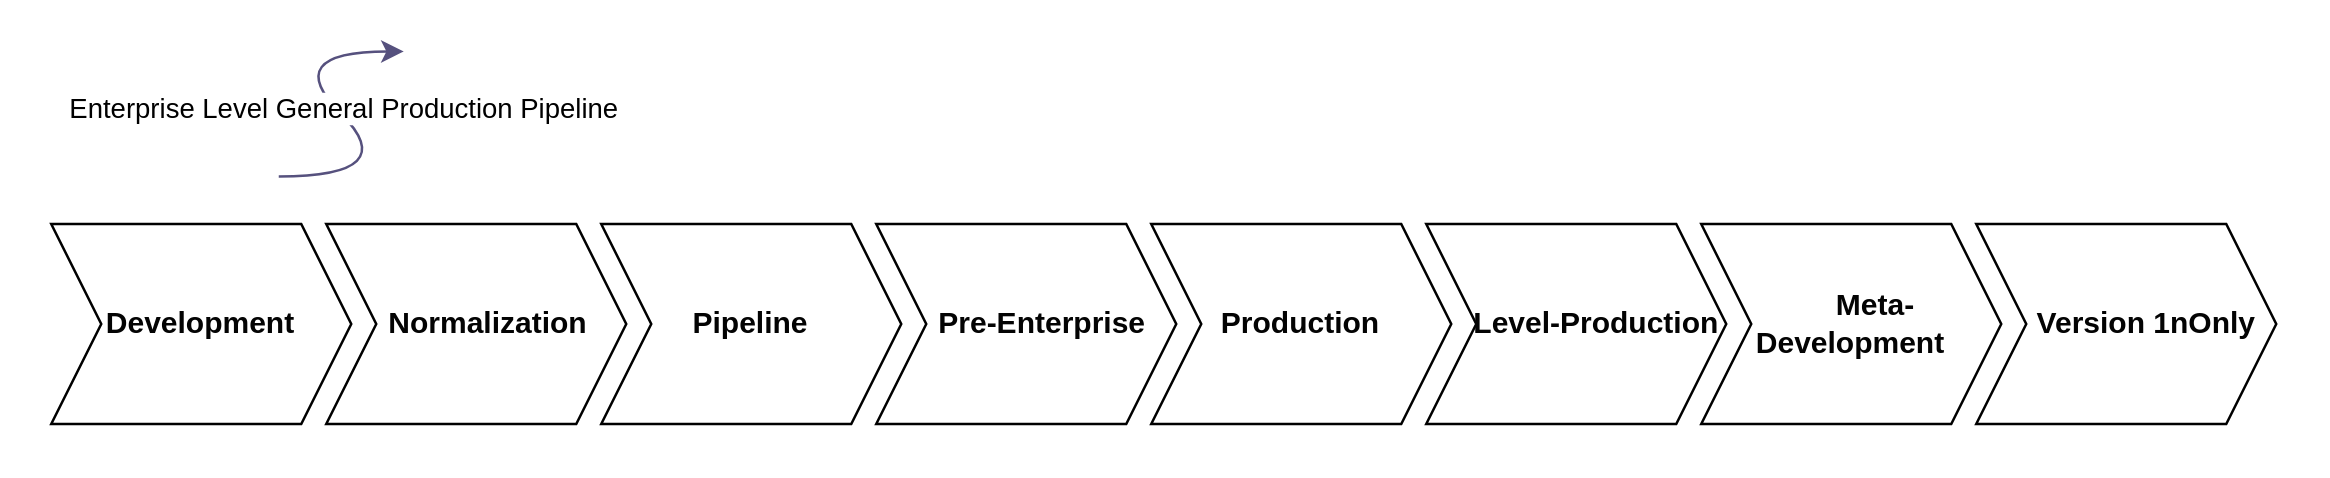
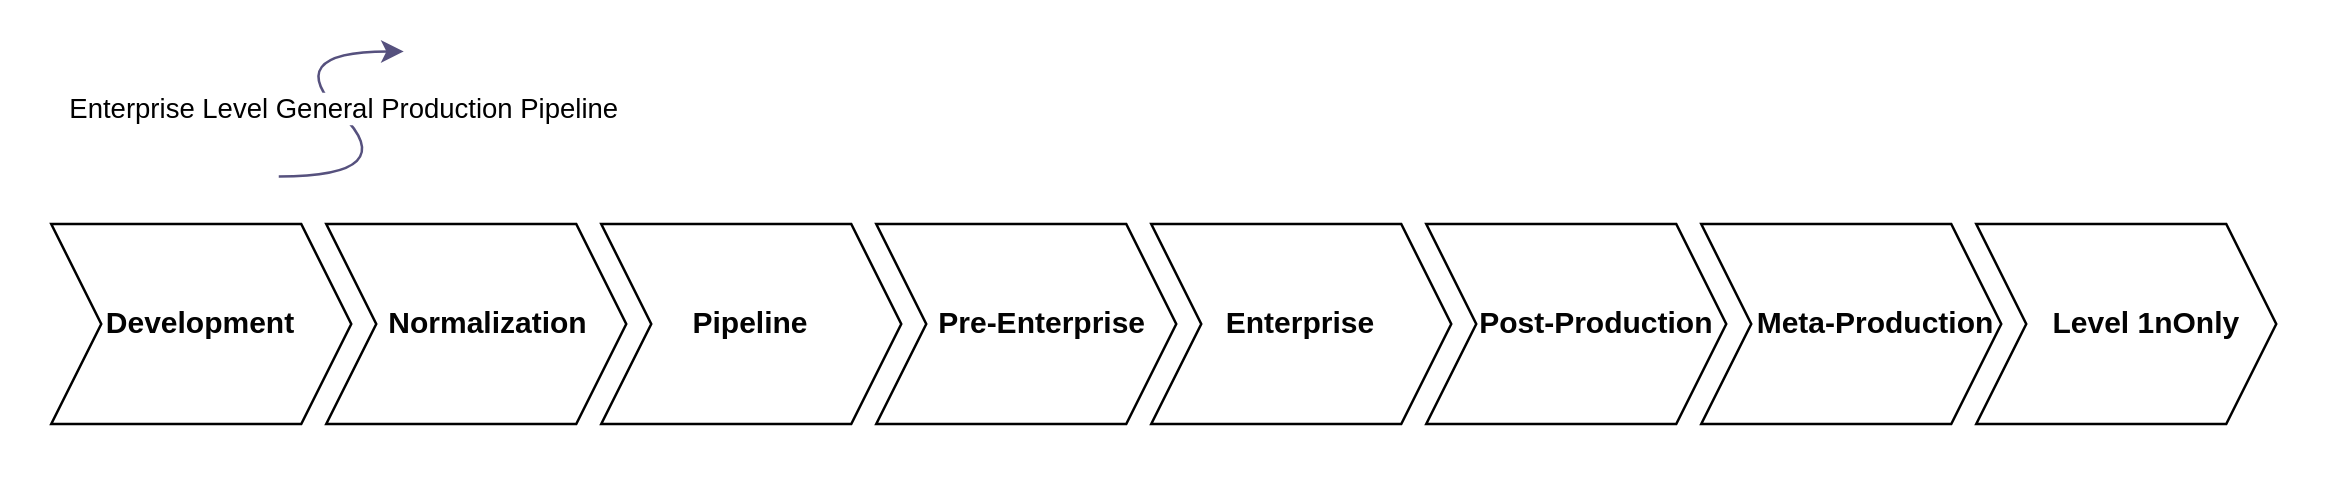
(1301, 324) -> (1301, 324)
(1576, 324) -> (1576, 324)
(1851, 324) -> (1851, 324)
(2126, 324) -> (2126, 324)
